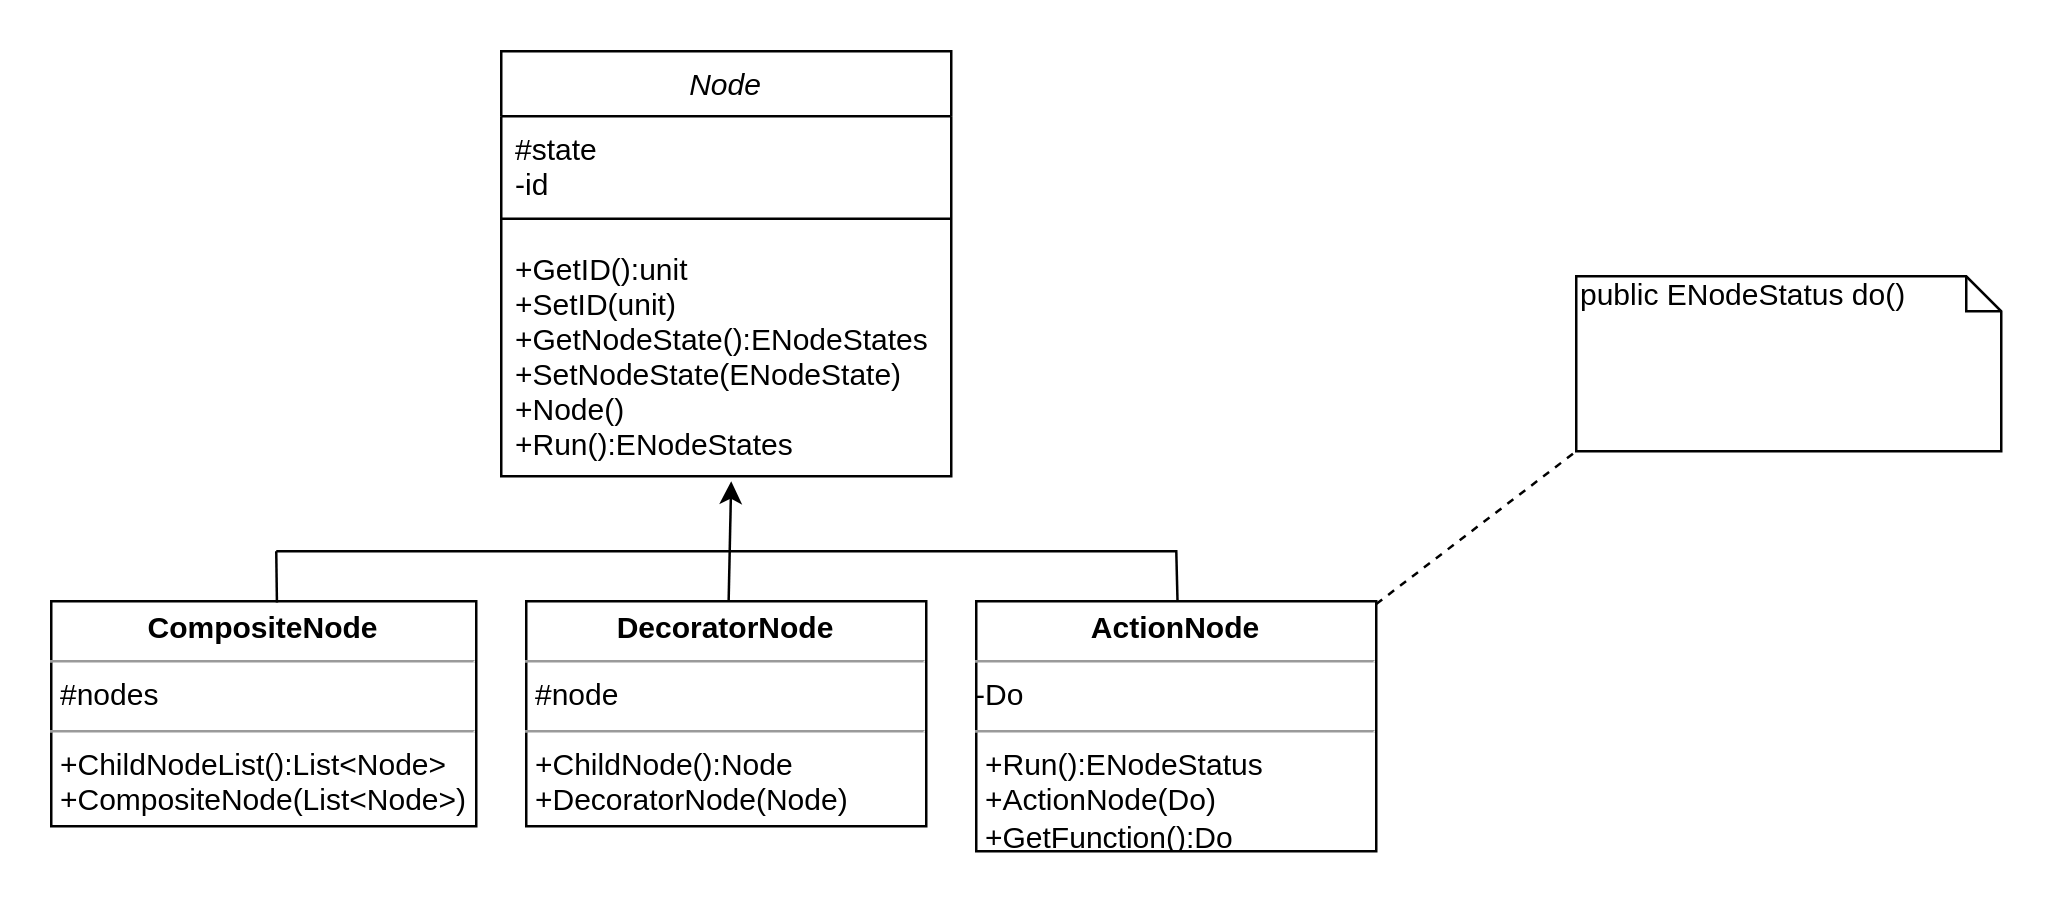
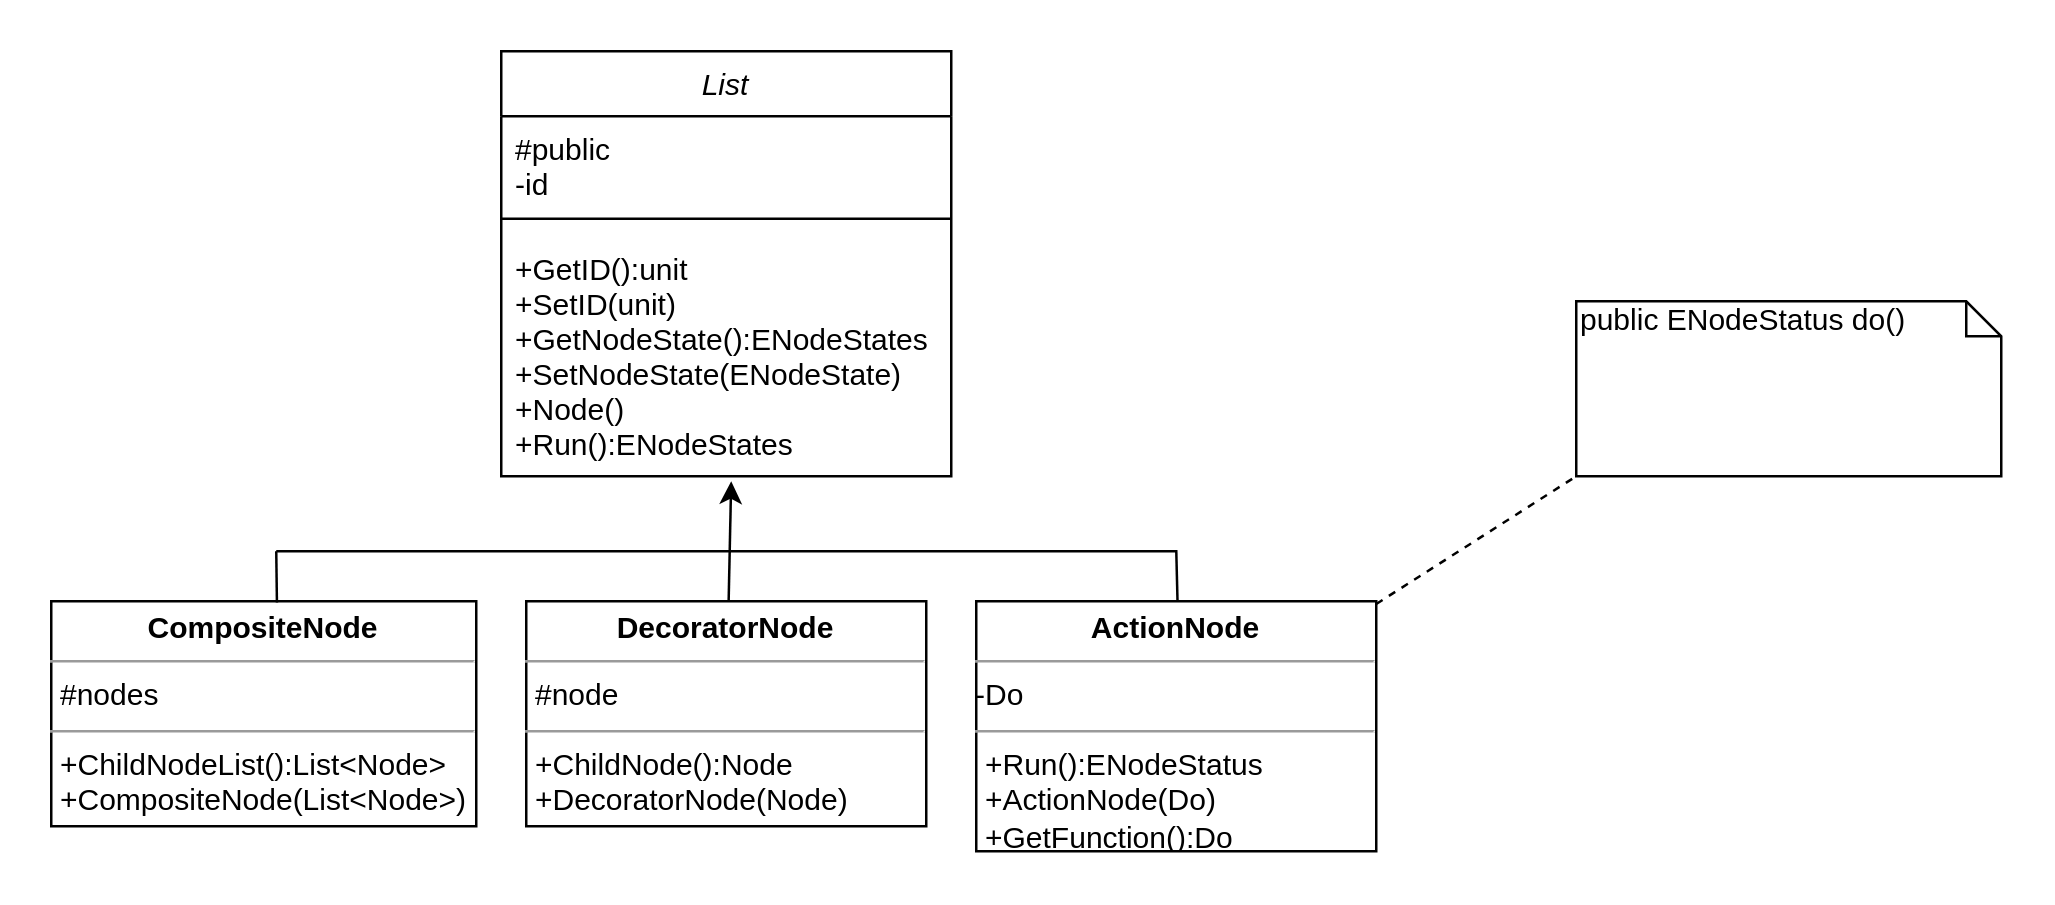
(725, 85) -> (725, 85)
(565, 150) -> (566, 150)
(1789, 364) -> (1789, 389)
